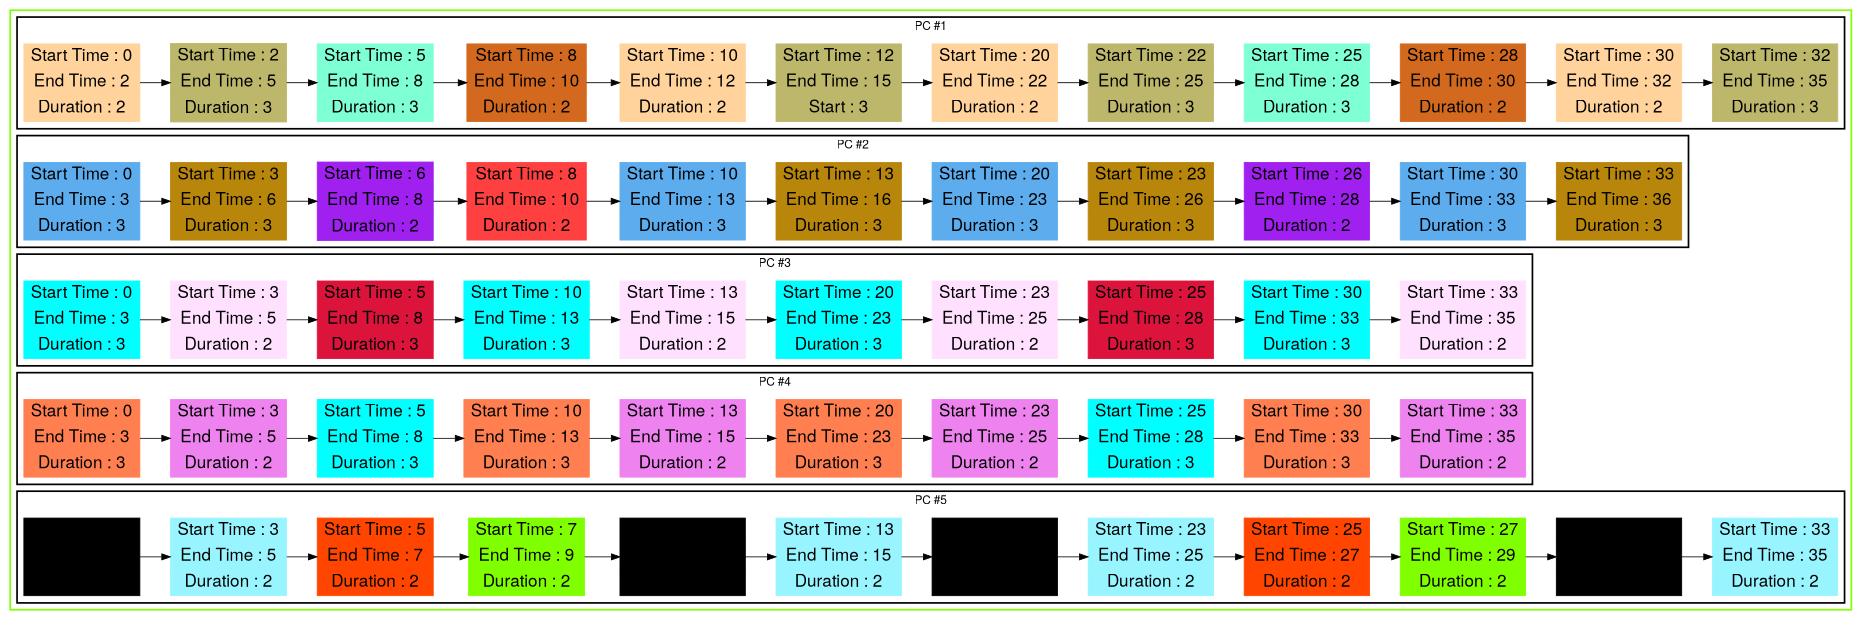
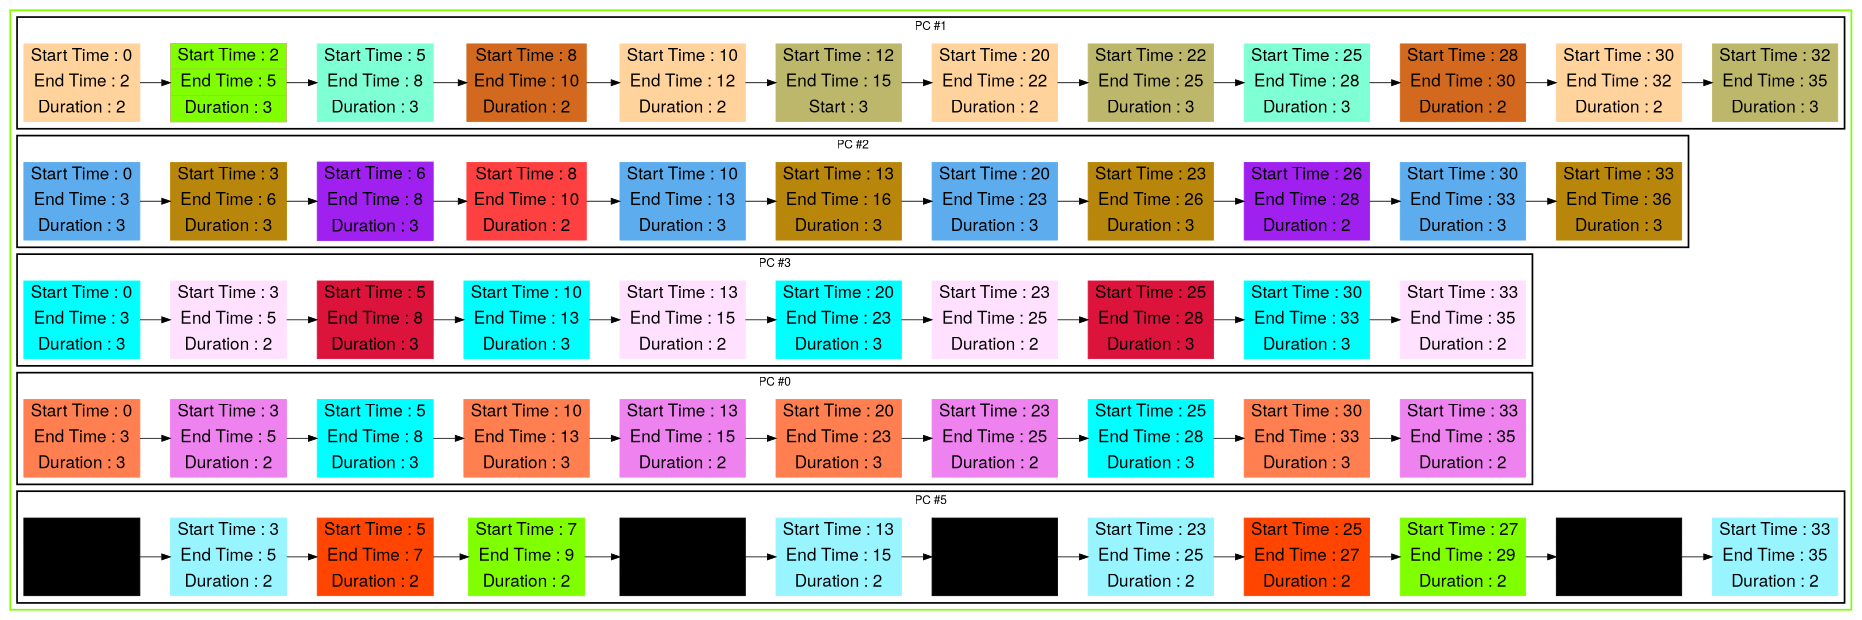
(229, 83) -> (229, 83)
(375, 226) -> (375, 226)
(775, 382) -> (775, 382)
